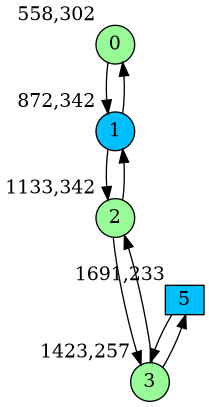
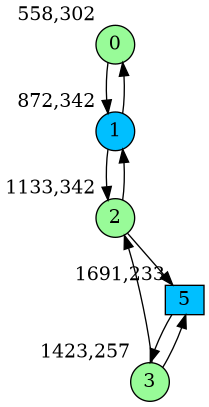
(123, 295) -> (146, 254)
